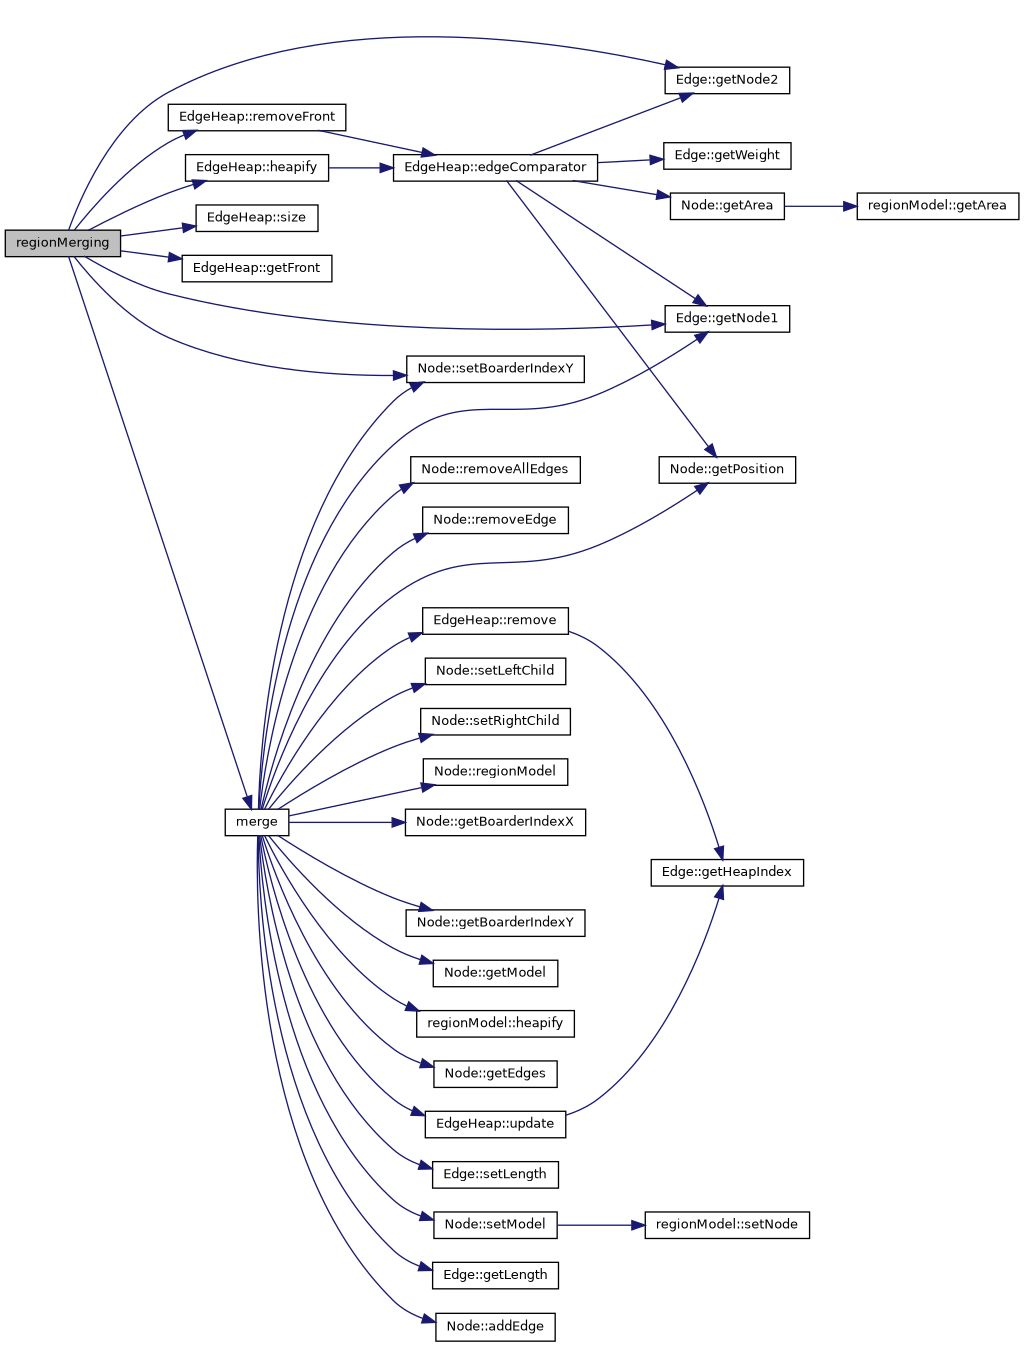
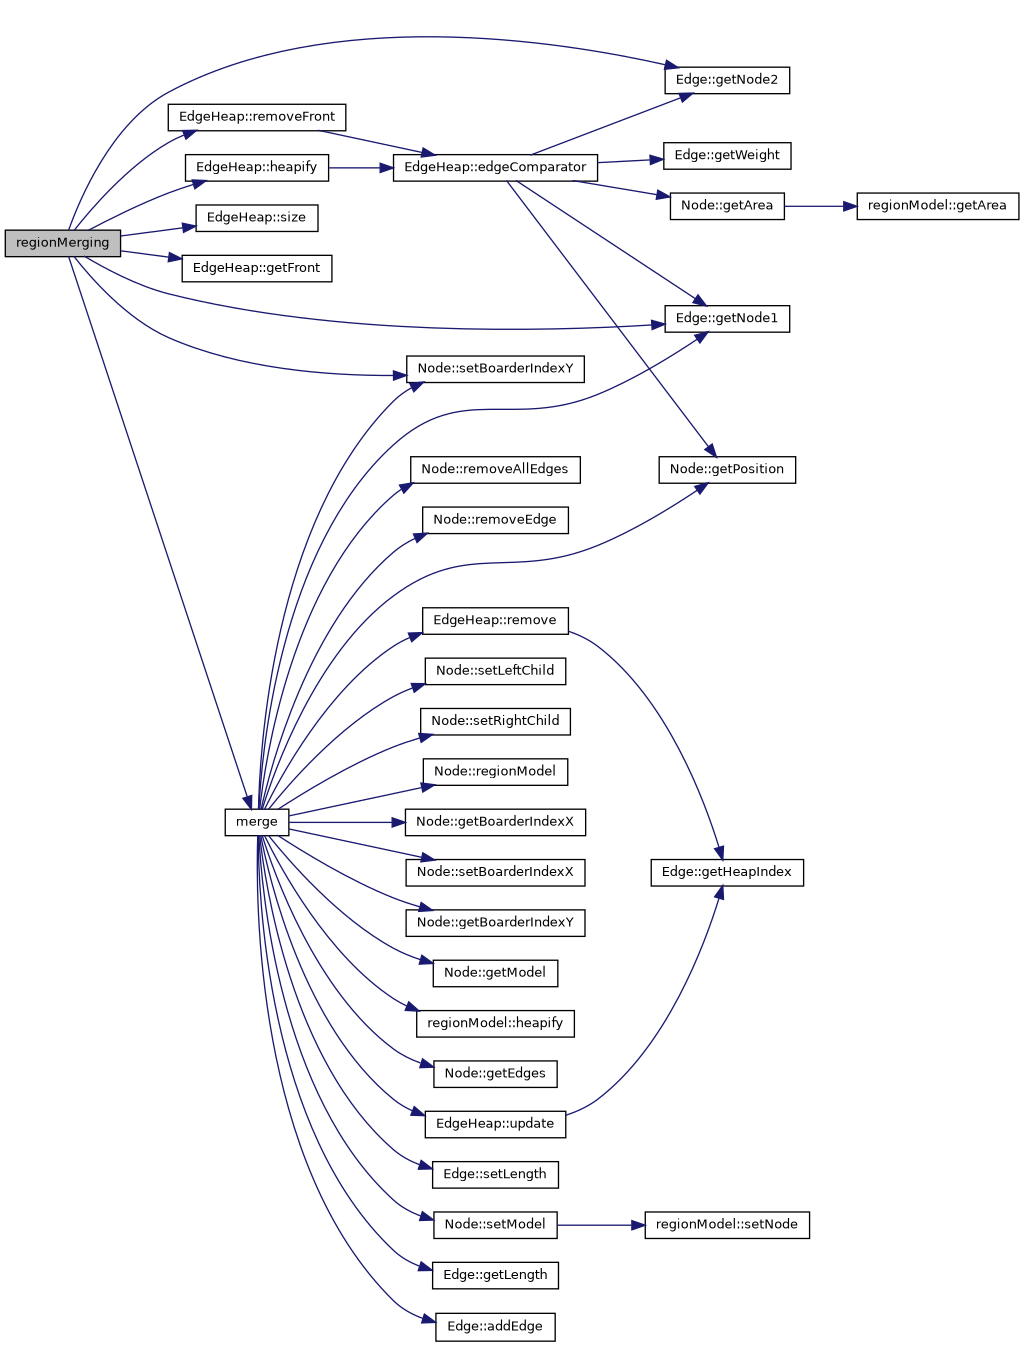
none -> (496, 873)
(496, 1327) -> (496, 1327)
